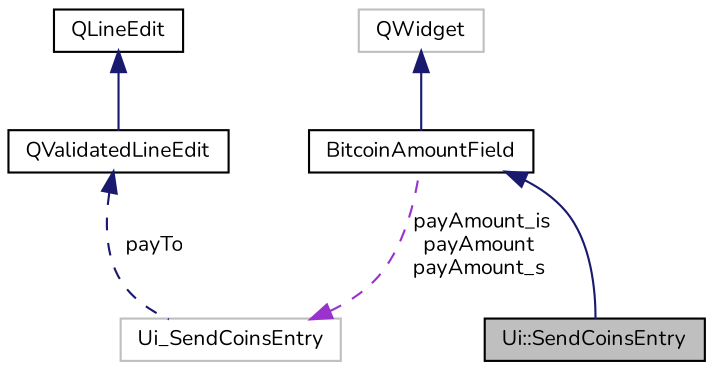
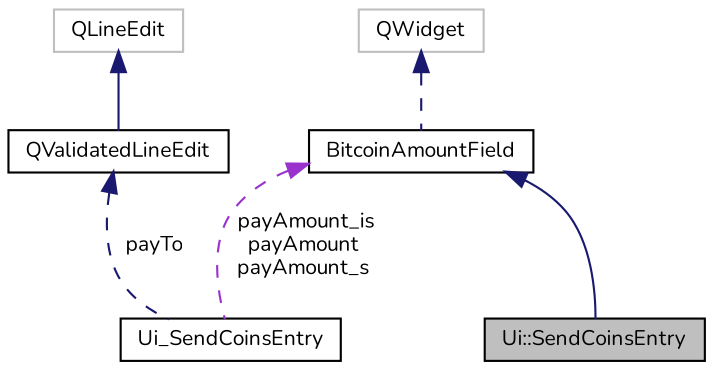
(119, 31) -> (119, 31)
(421, 102) -> (421, 102)
(394, 254) -> (223, 230)
(231, 340) -> (231, 340)
